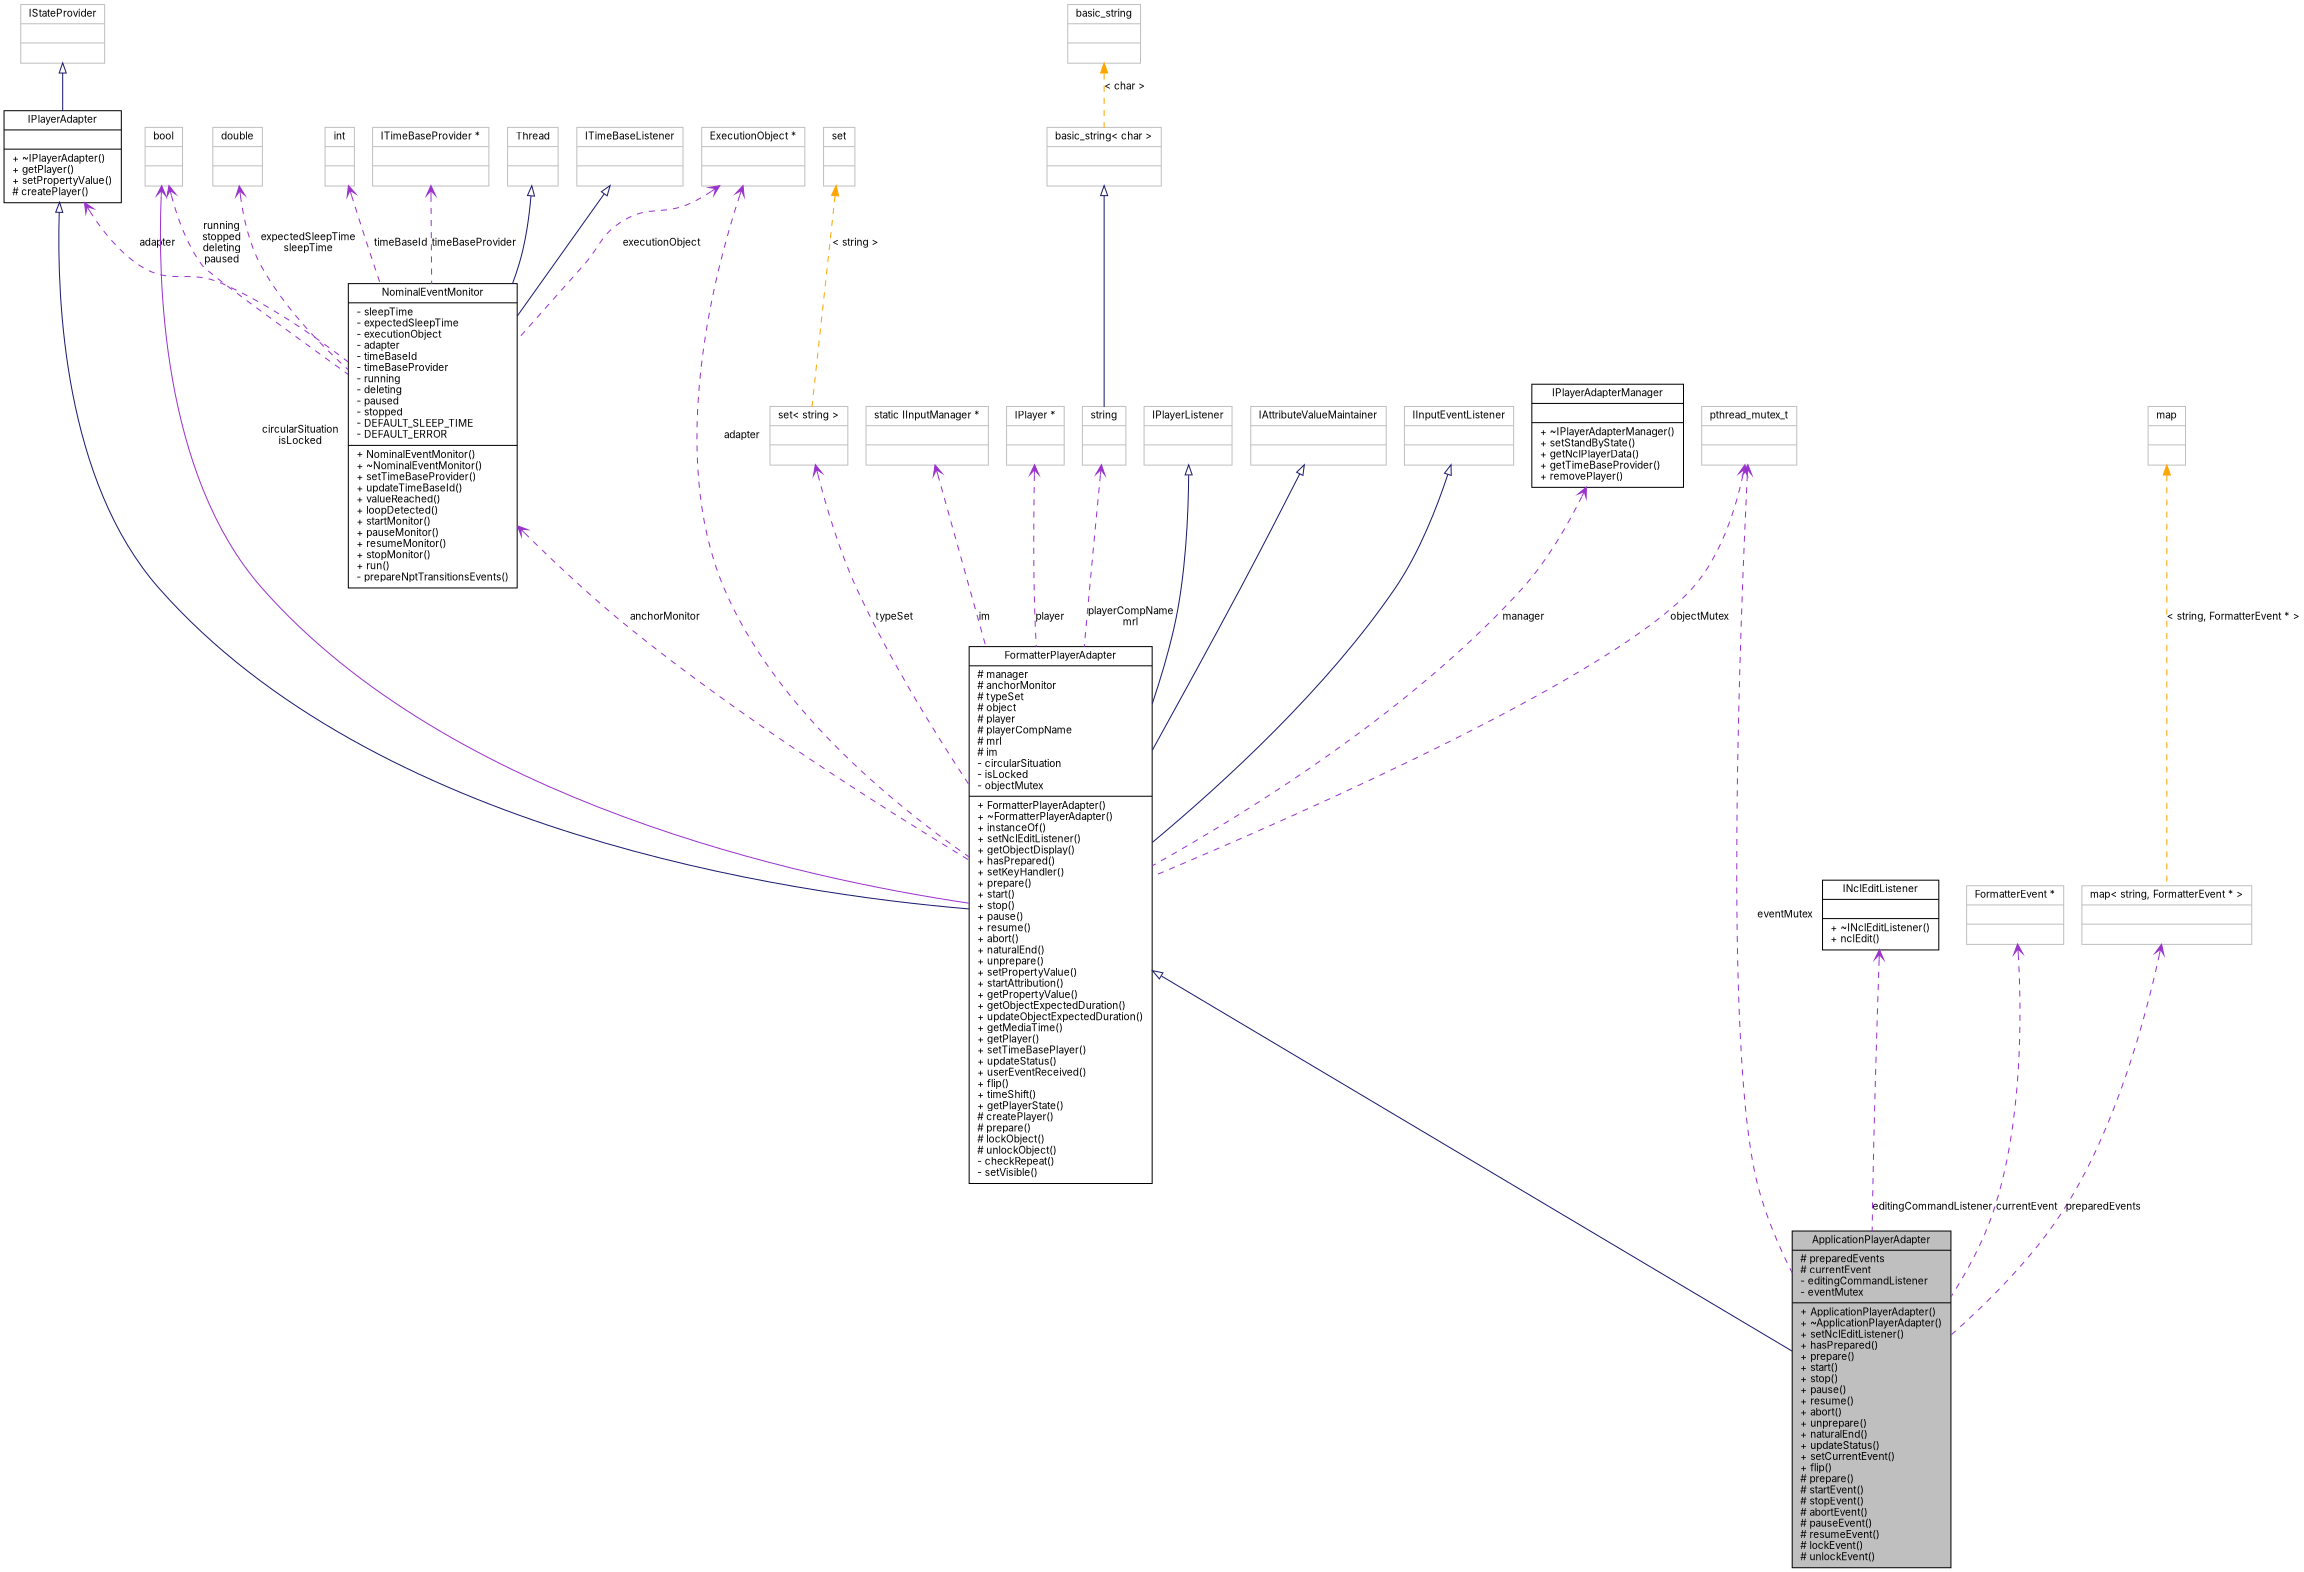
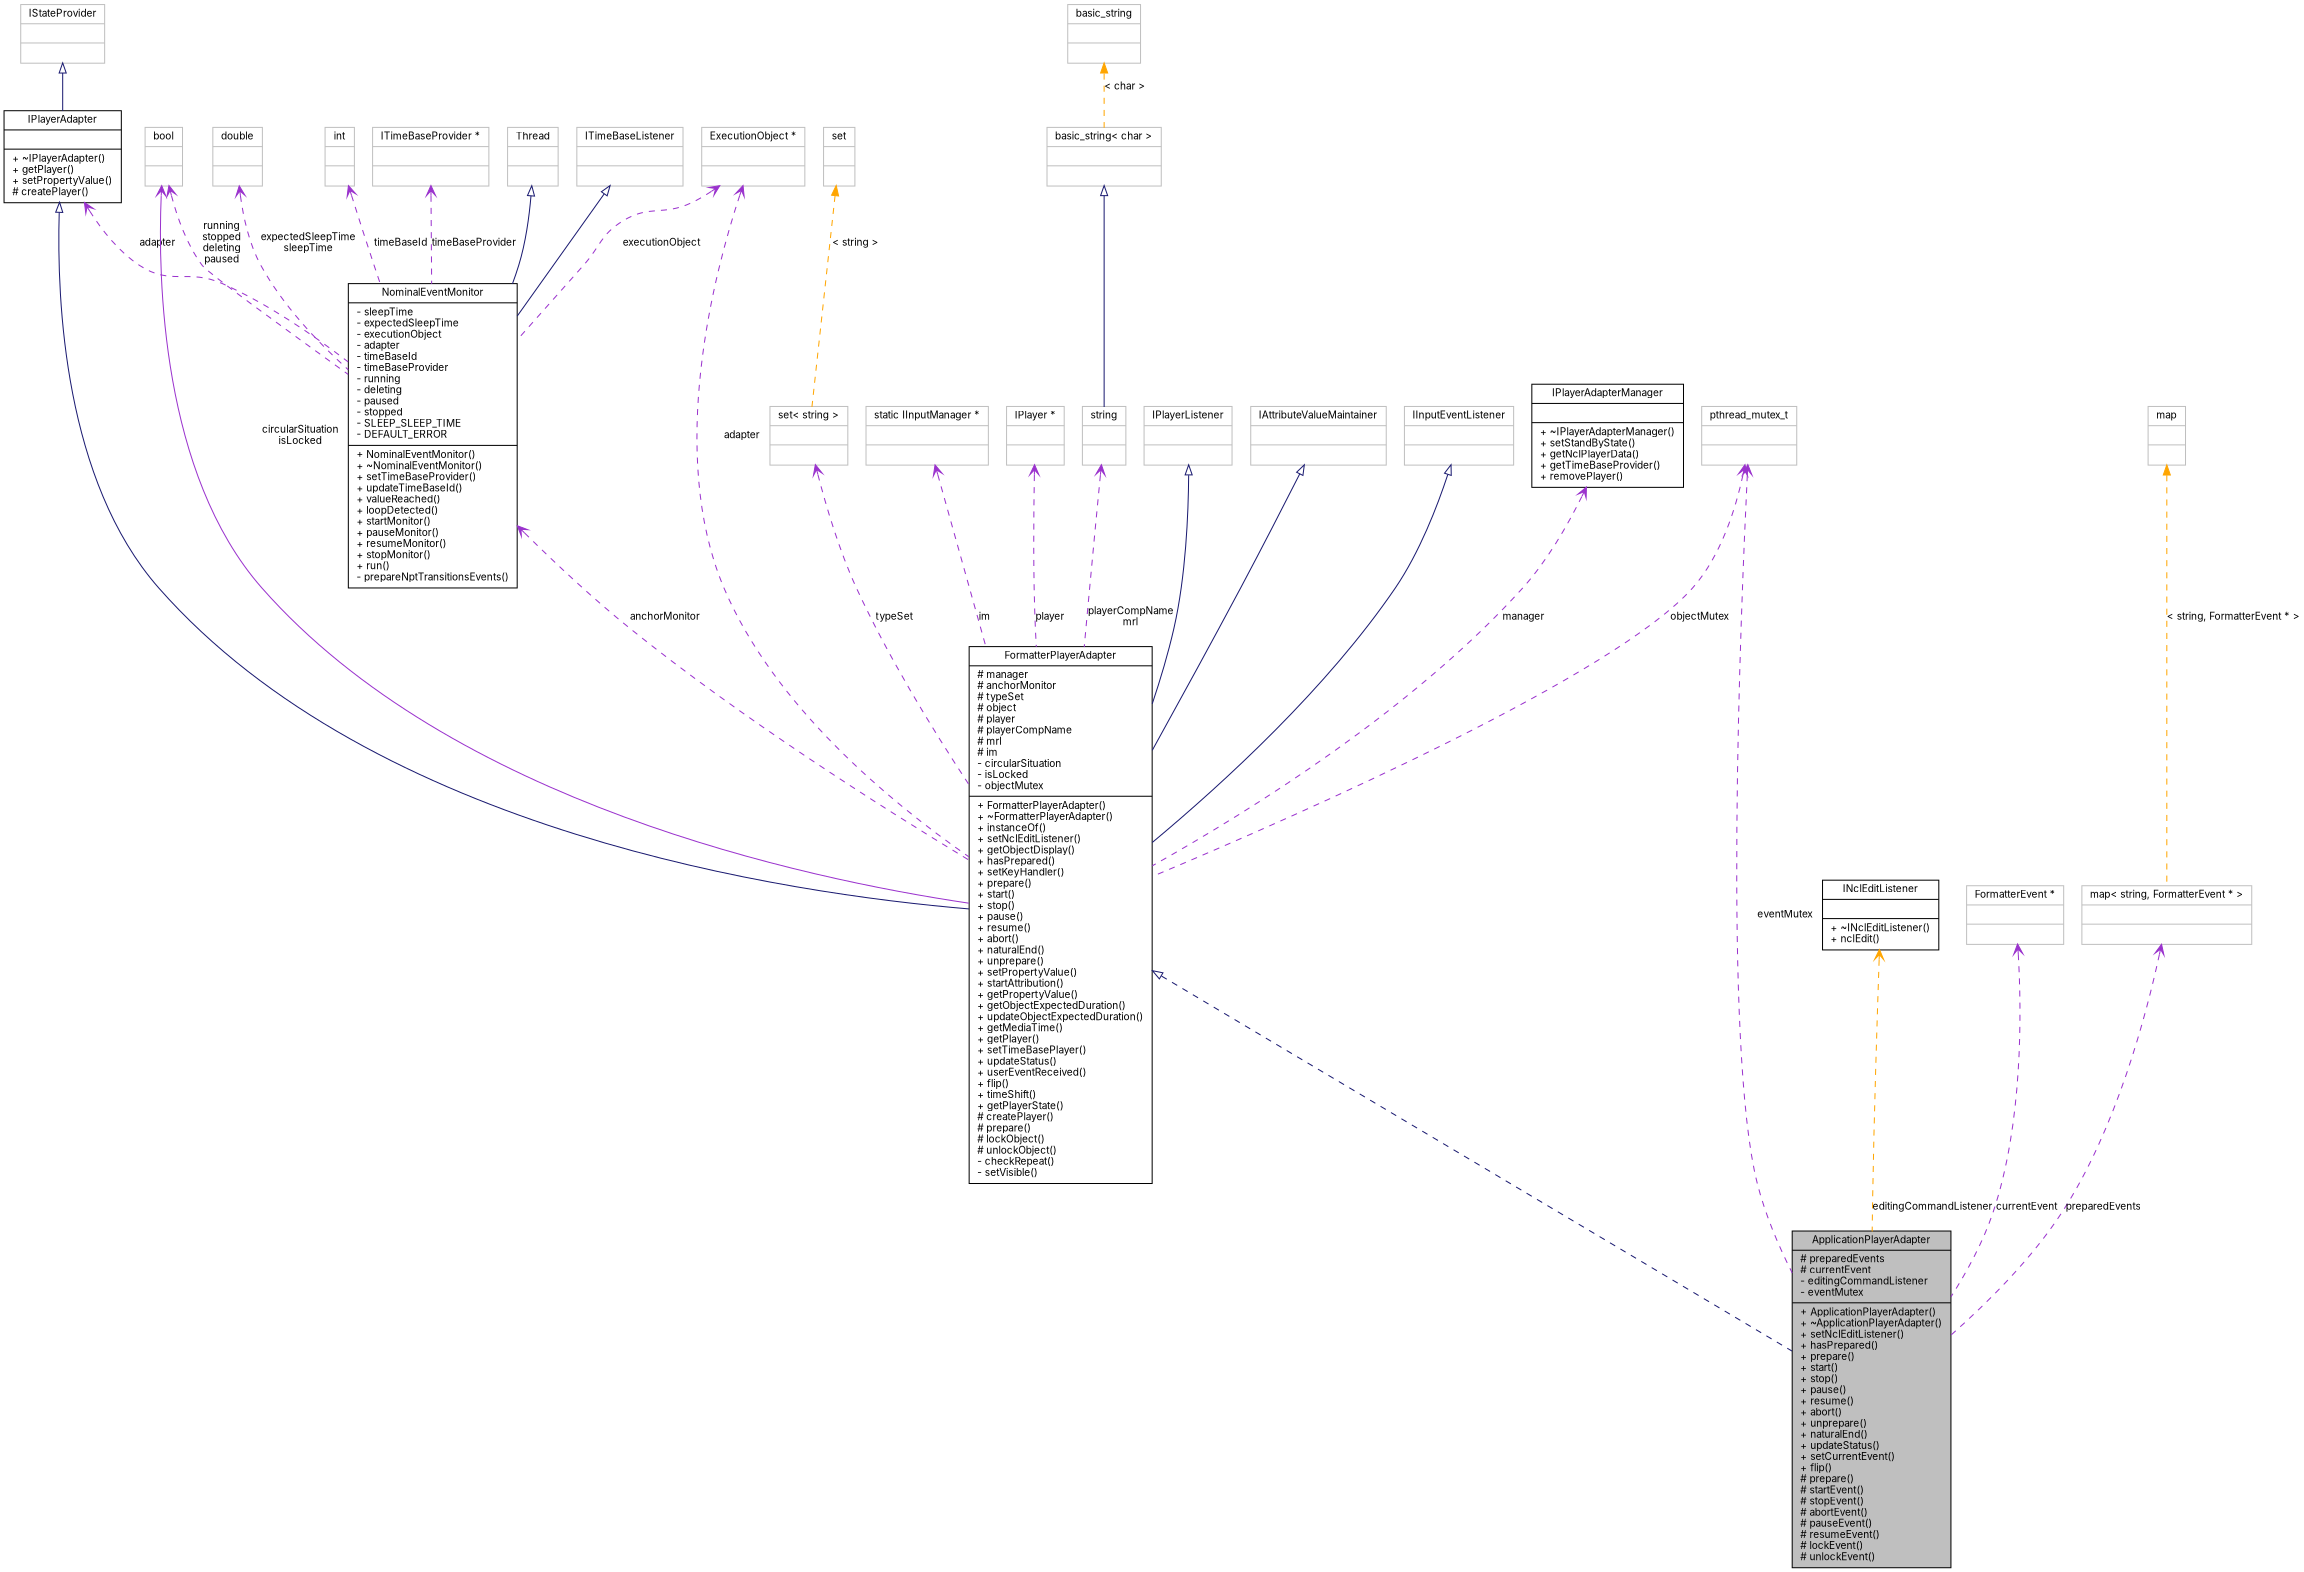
(415, 424) -> (409, 424)
(1875, 1096) -> (1875, 1096)
(1477, 1164) -> (1477, 1164)
